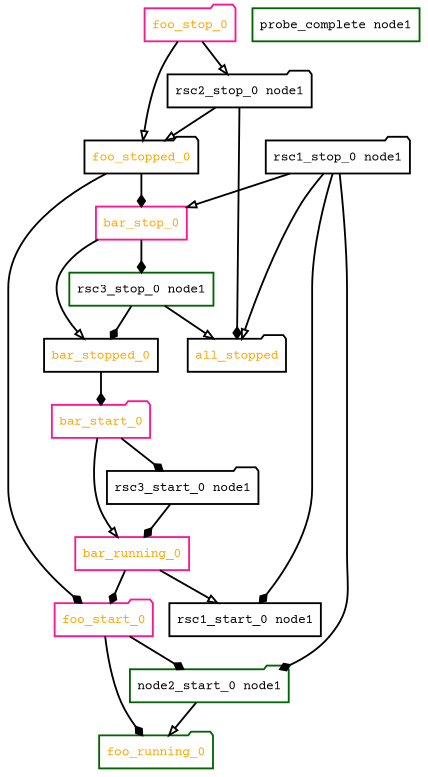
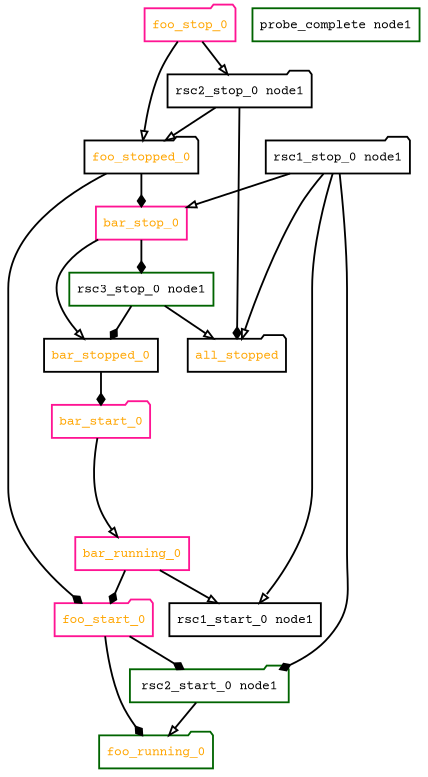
(312, 388) -> (312, 388)
(183, 487) -> none
(209, 686) -> (209, 686)
